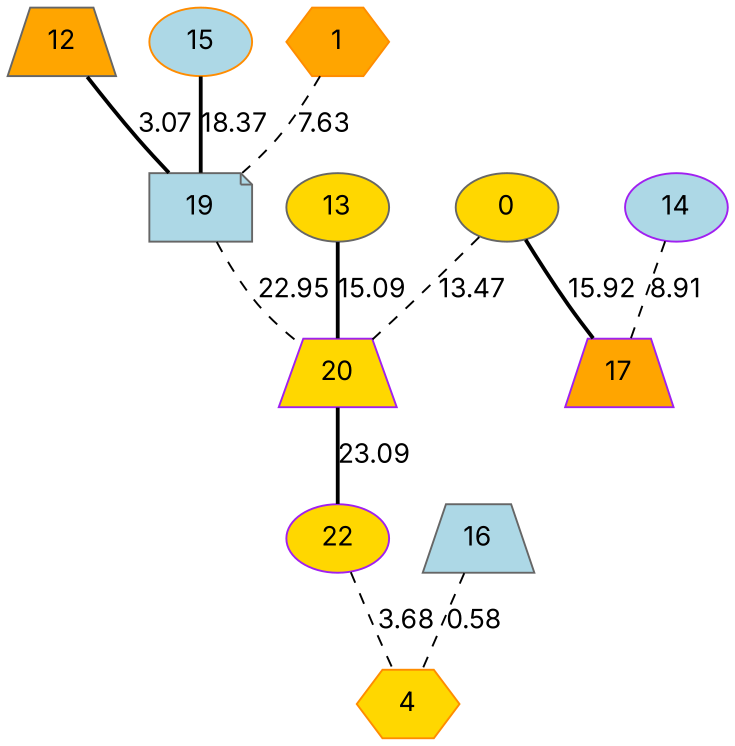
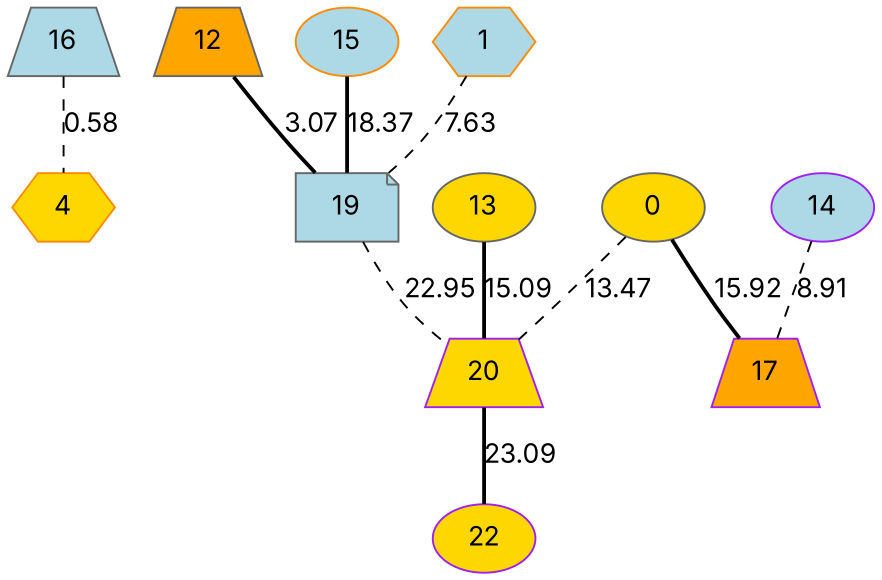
(338, 42) -> (484, 42)
(371, 621) -> none
